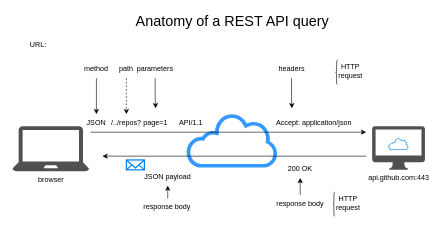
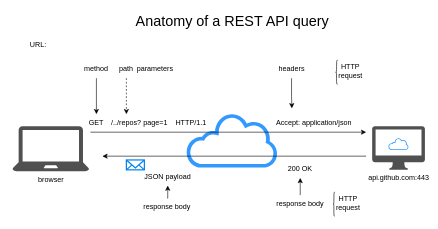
(155, 101) -> none
(96, 123) -> (96, 123)
(191, 123) -> (191, 123)
